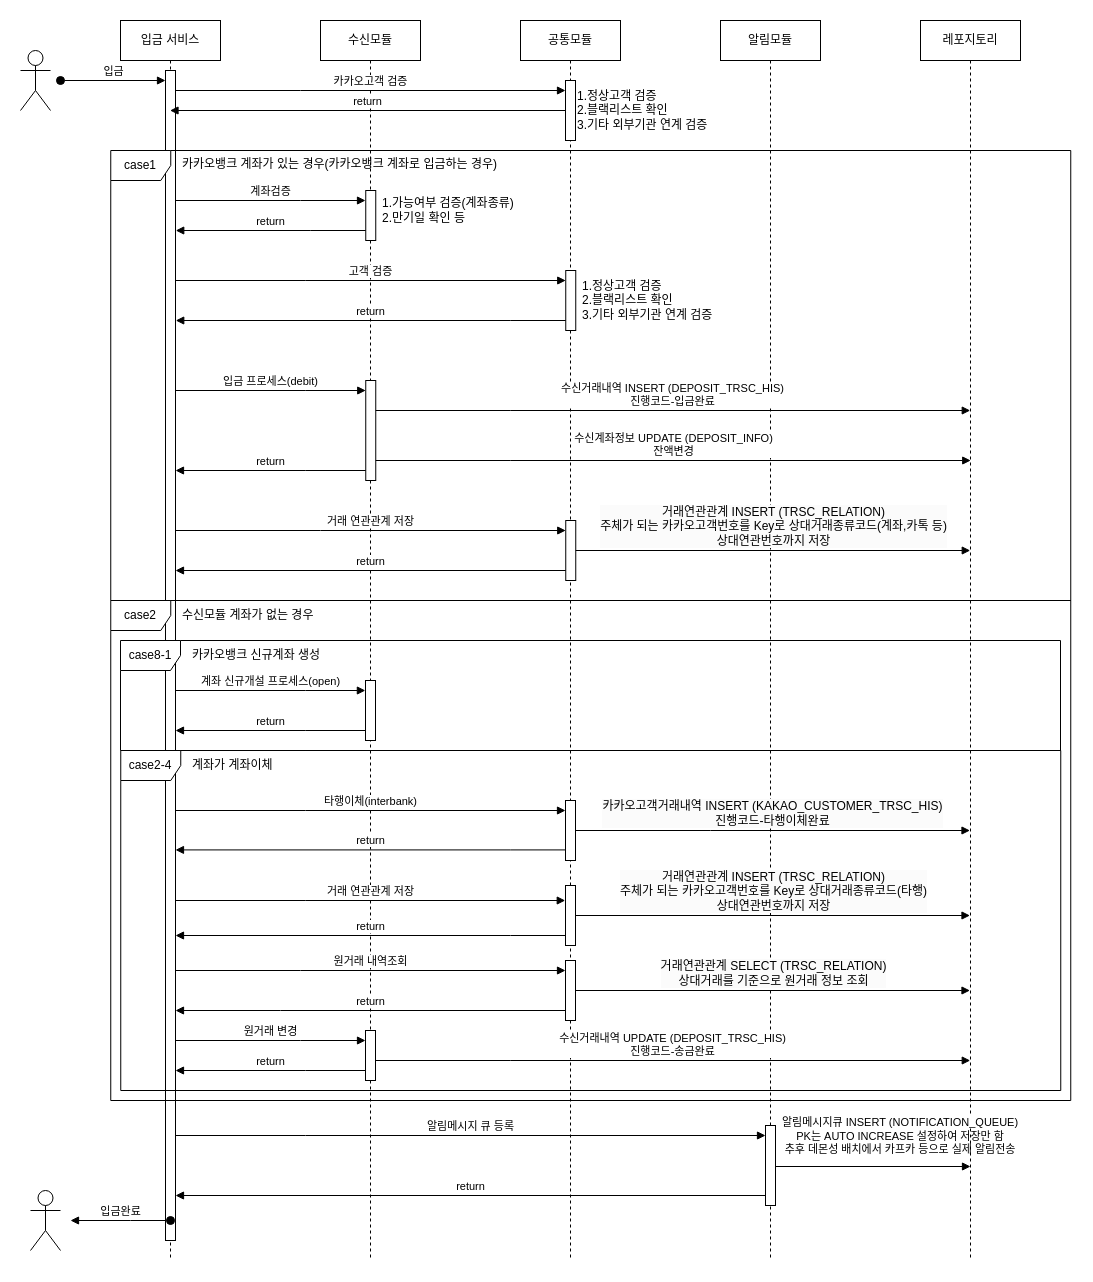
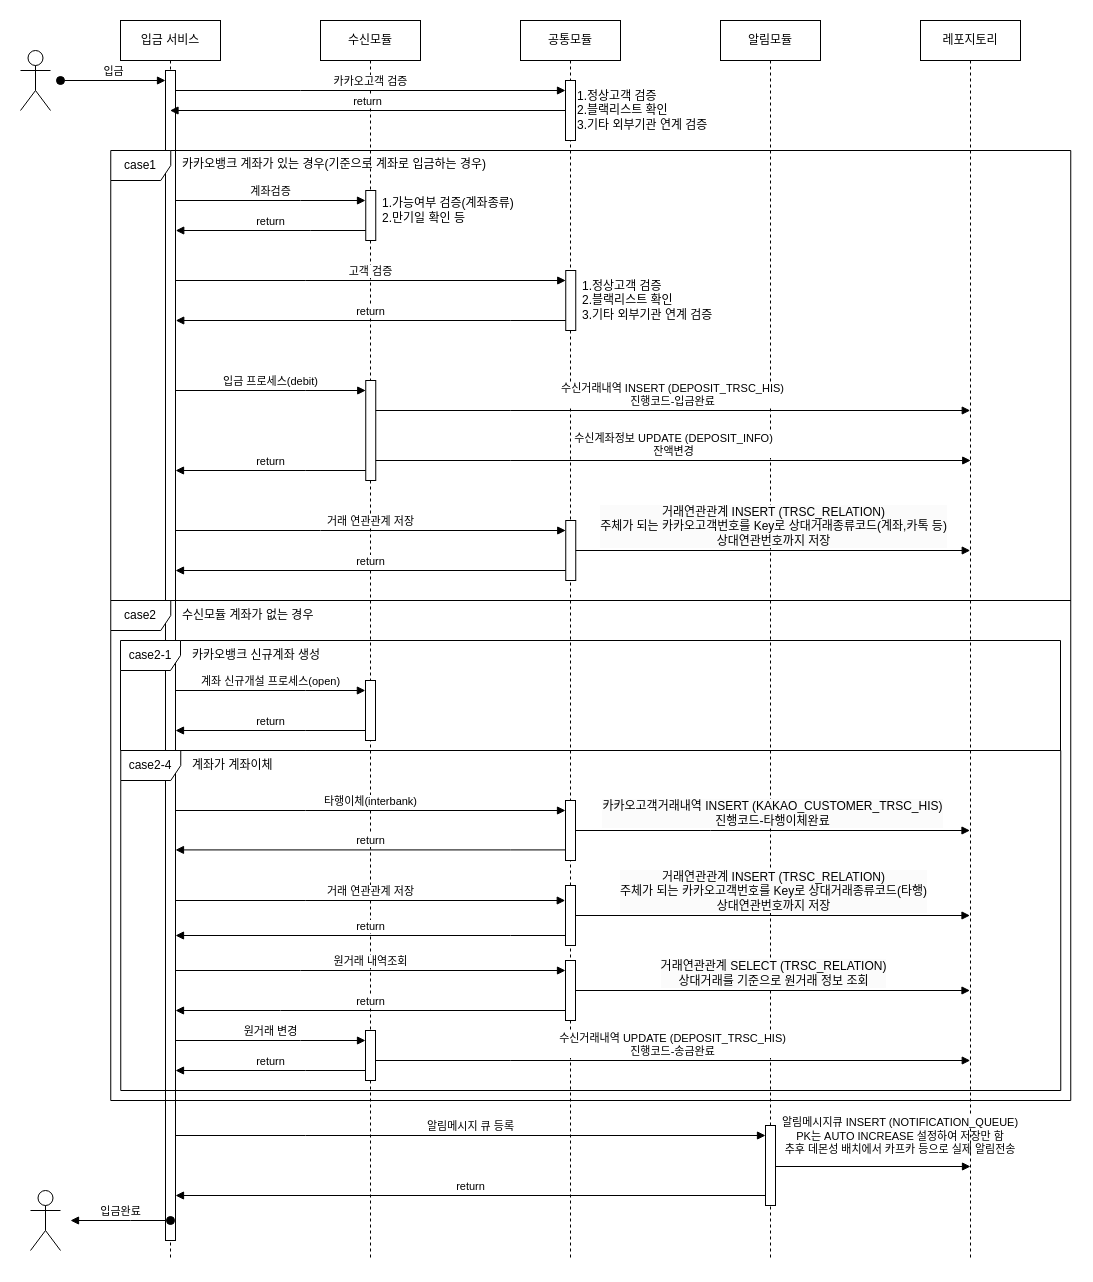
(356, 165) -> (350, 165)
(151, 656) -> (151, 656)
